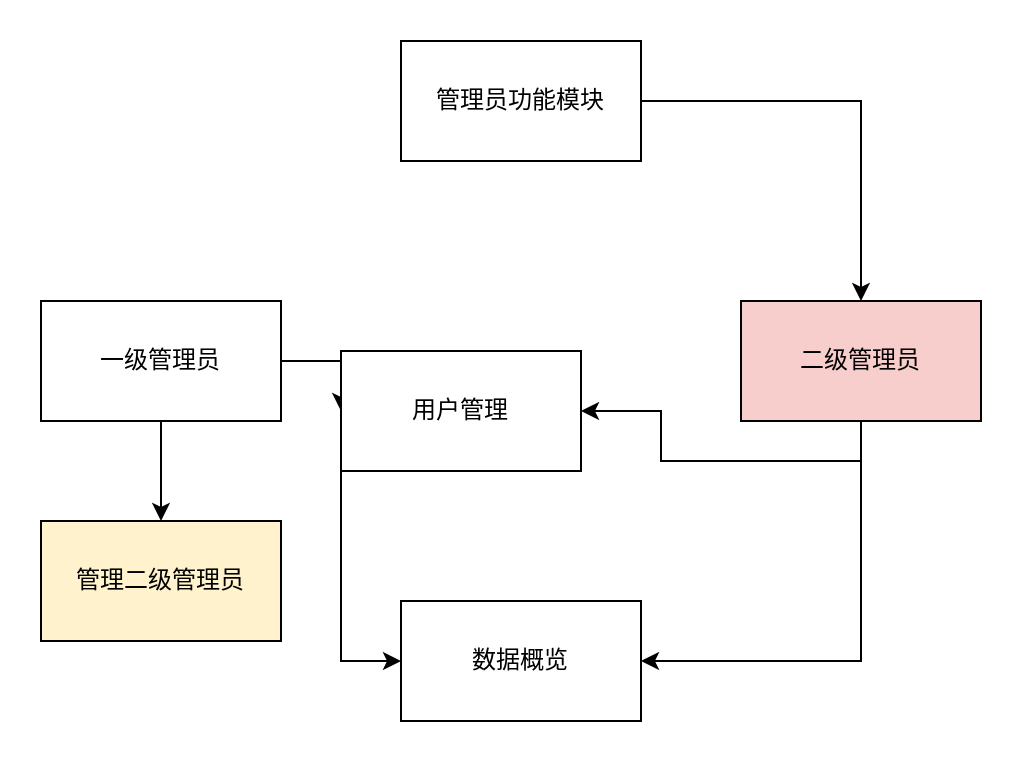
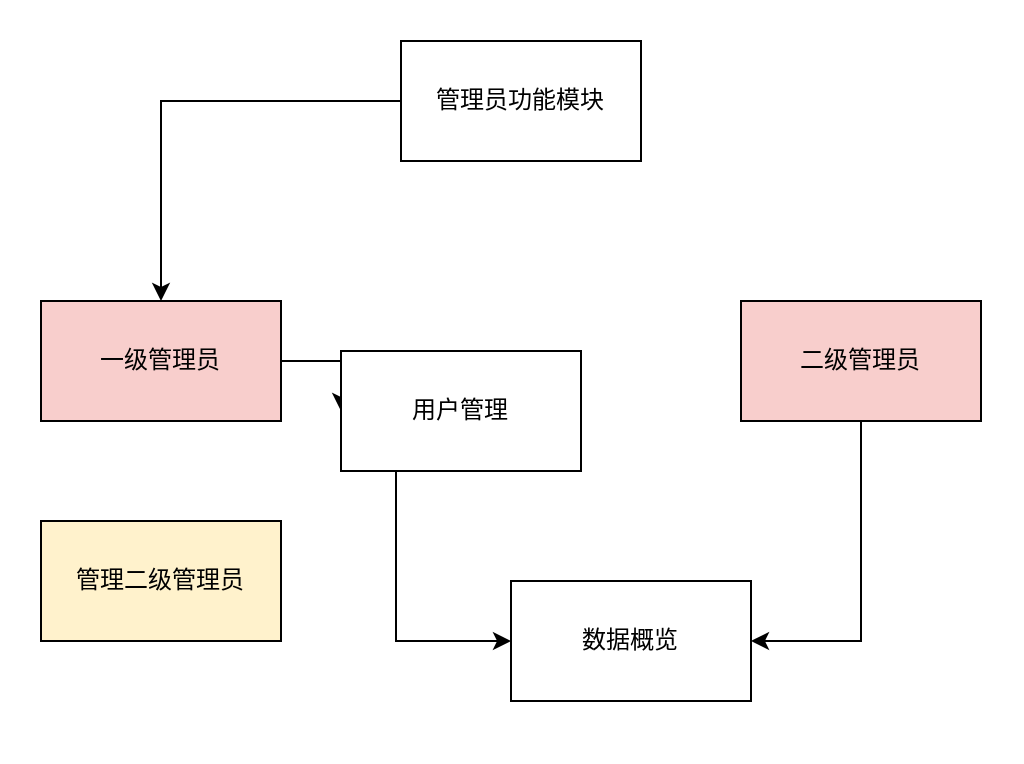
none -> (188, 101)
(844, 101) -> none
(161, 361) -> (161, 361)
(701, 461) -> none
(161, 464) -> none
(521, 661) -> (631, 641)
